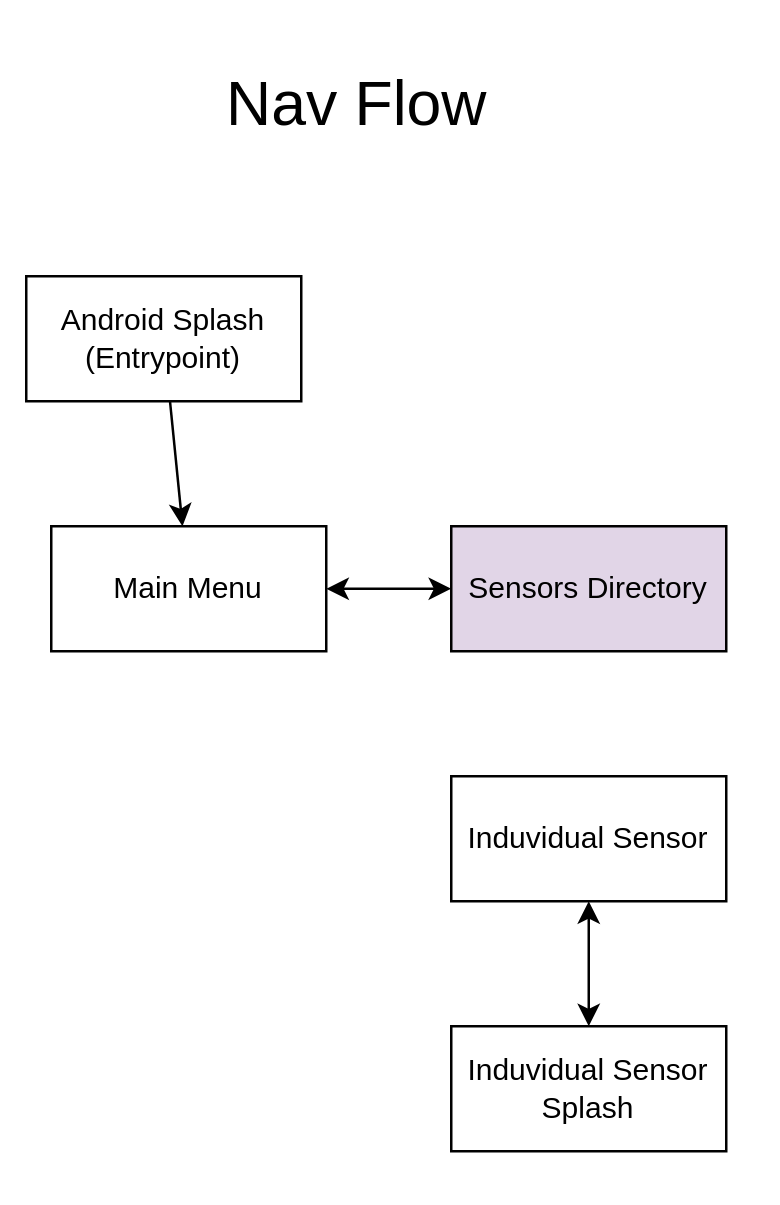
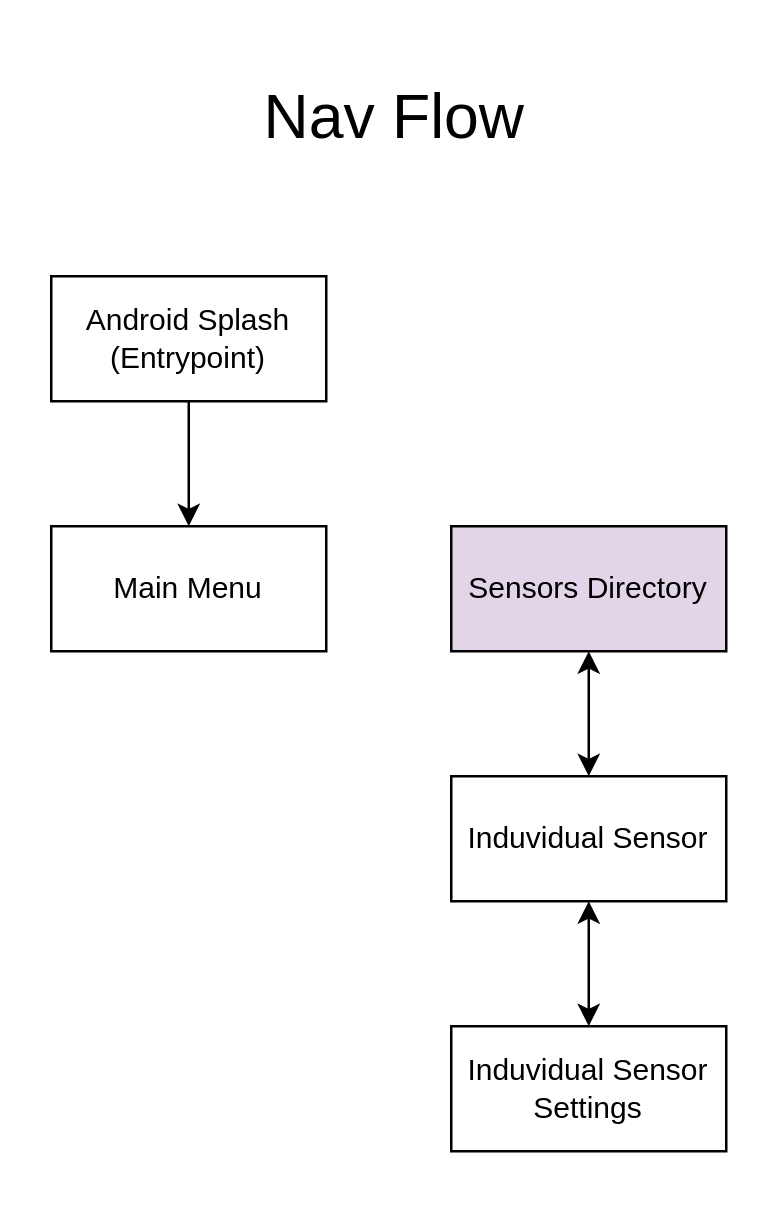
(358, 101) -> (395, 114)
(164, 339) -> (189, 339)
(389, 589) -> (589, 713)
(589, 1089) -> (589, 1089)
